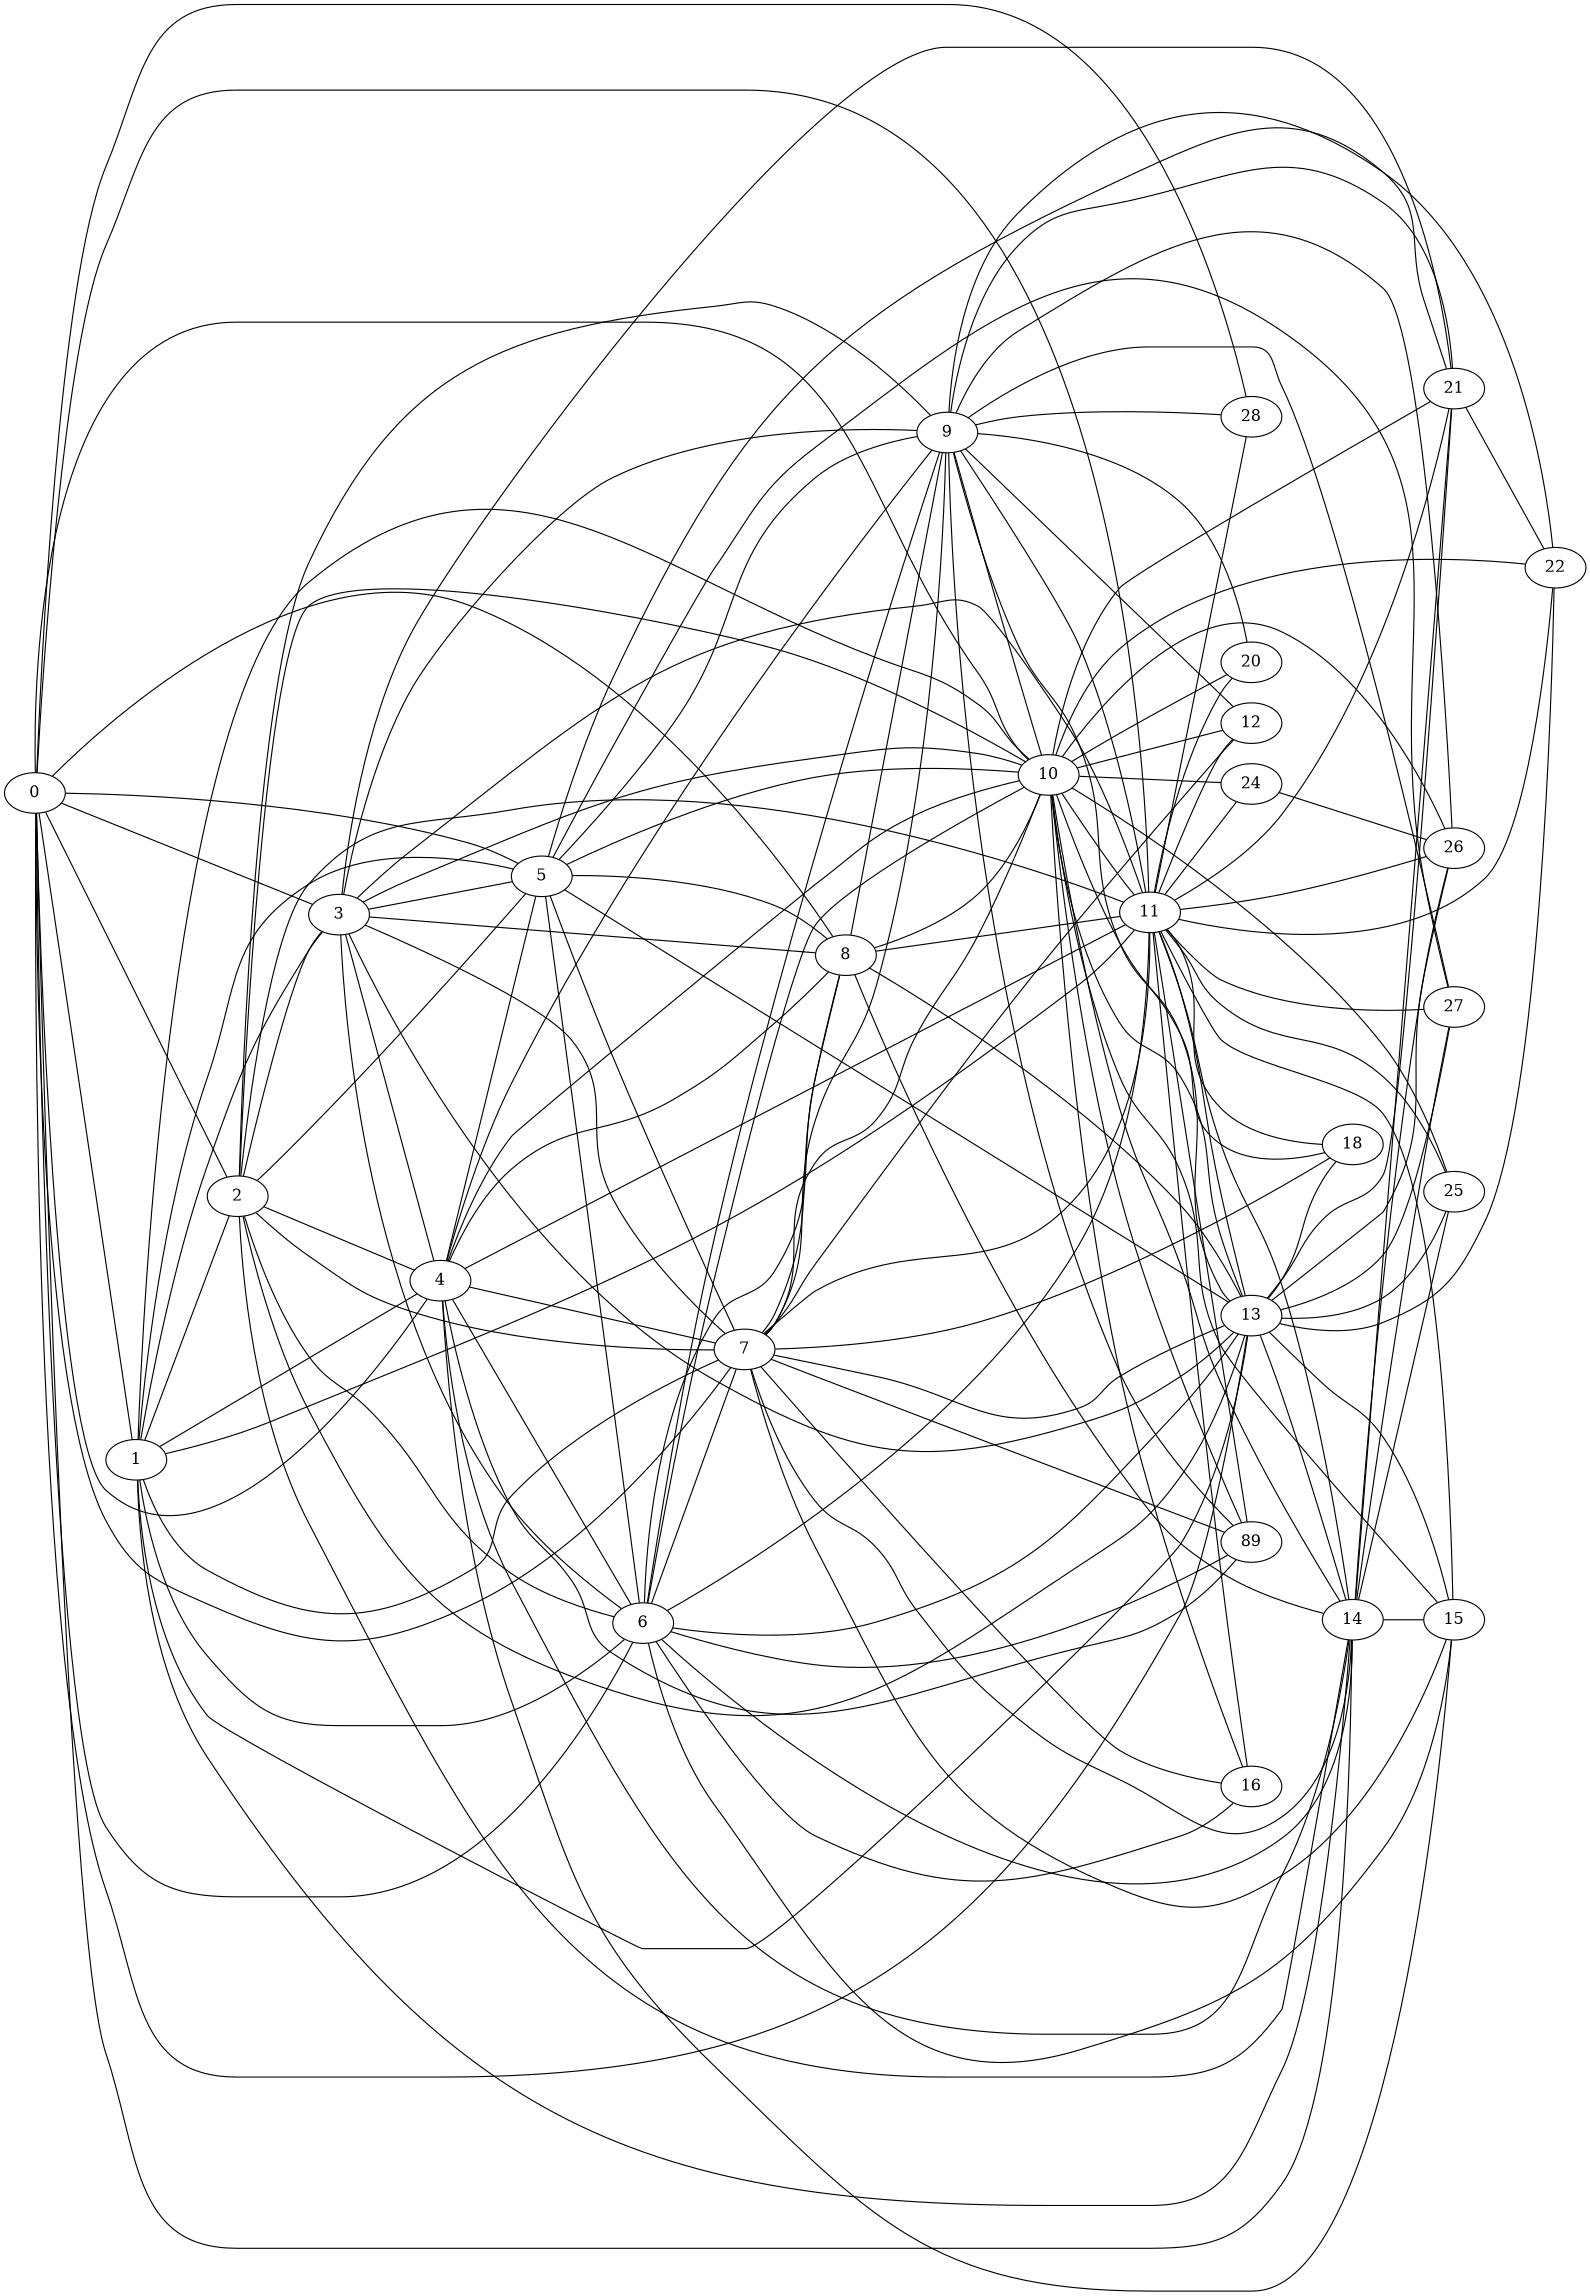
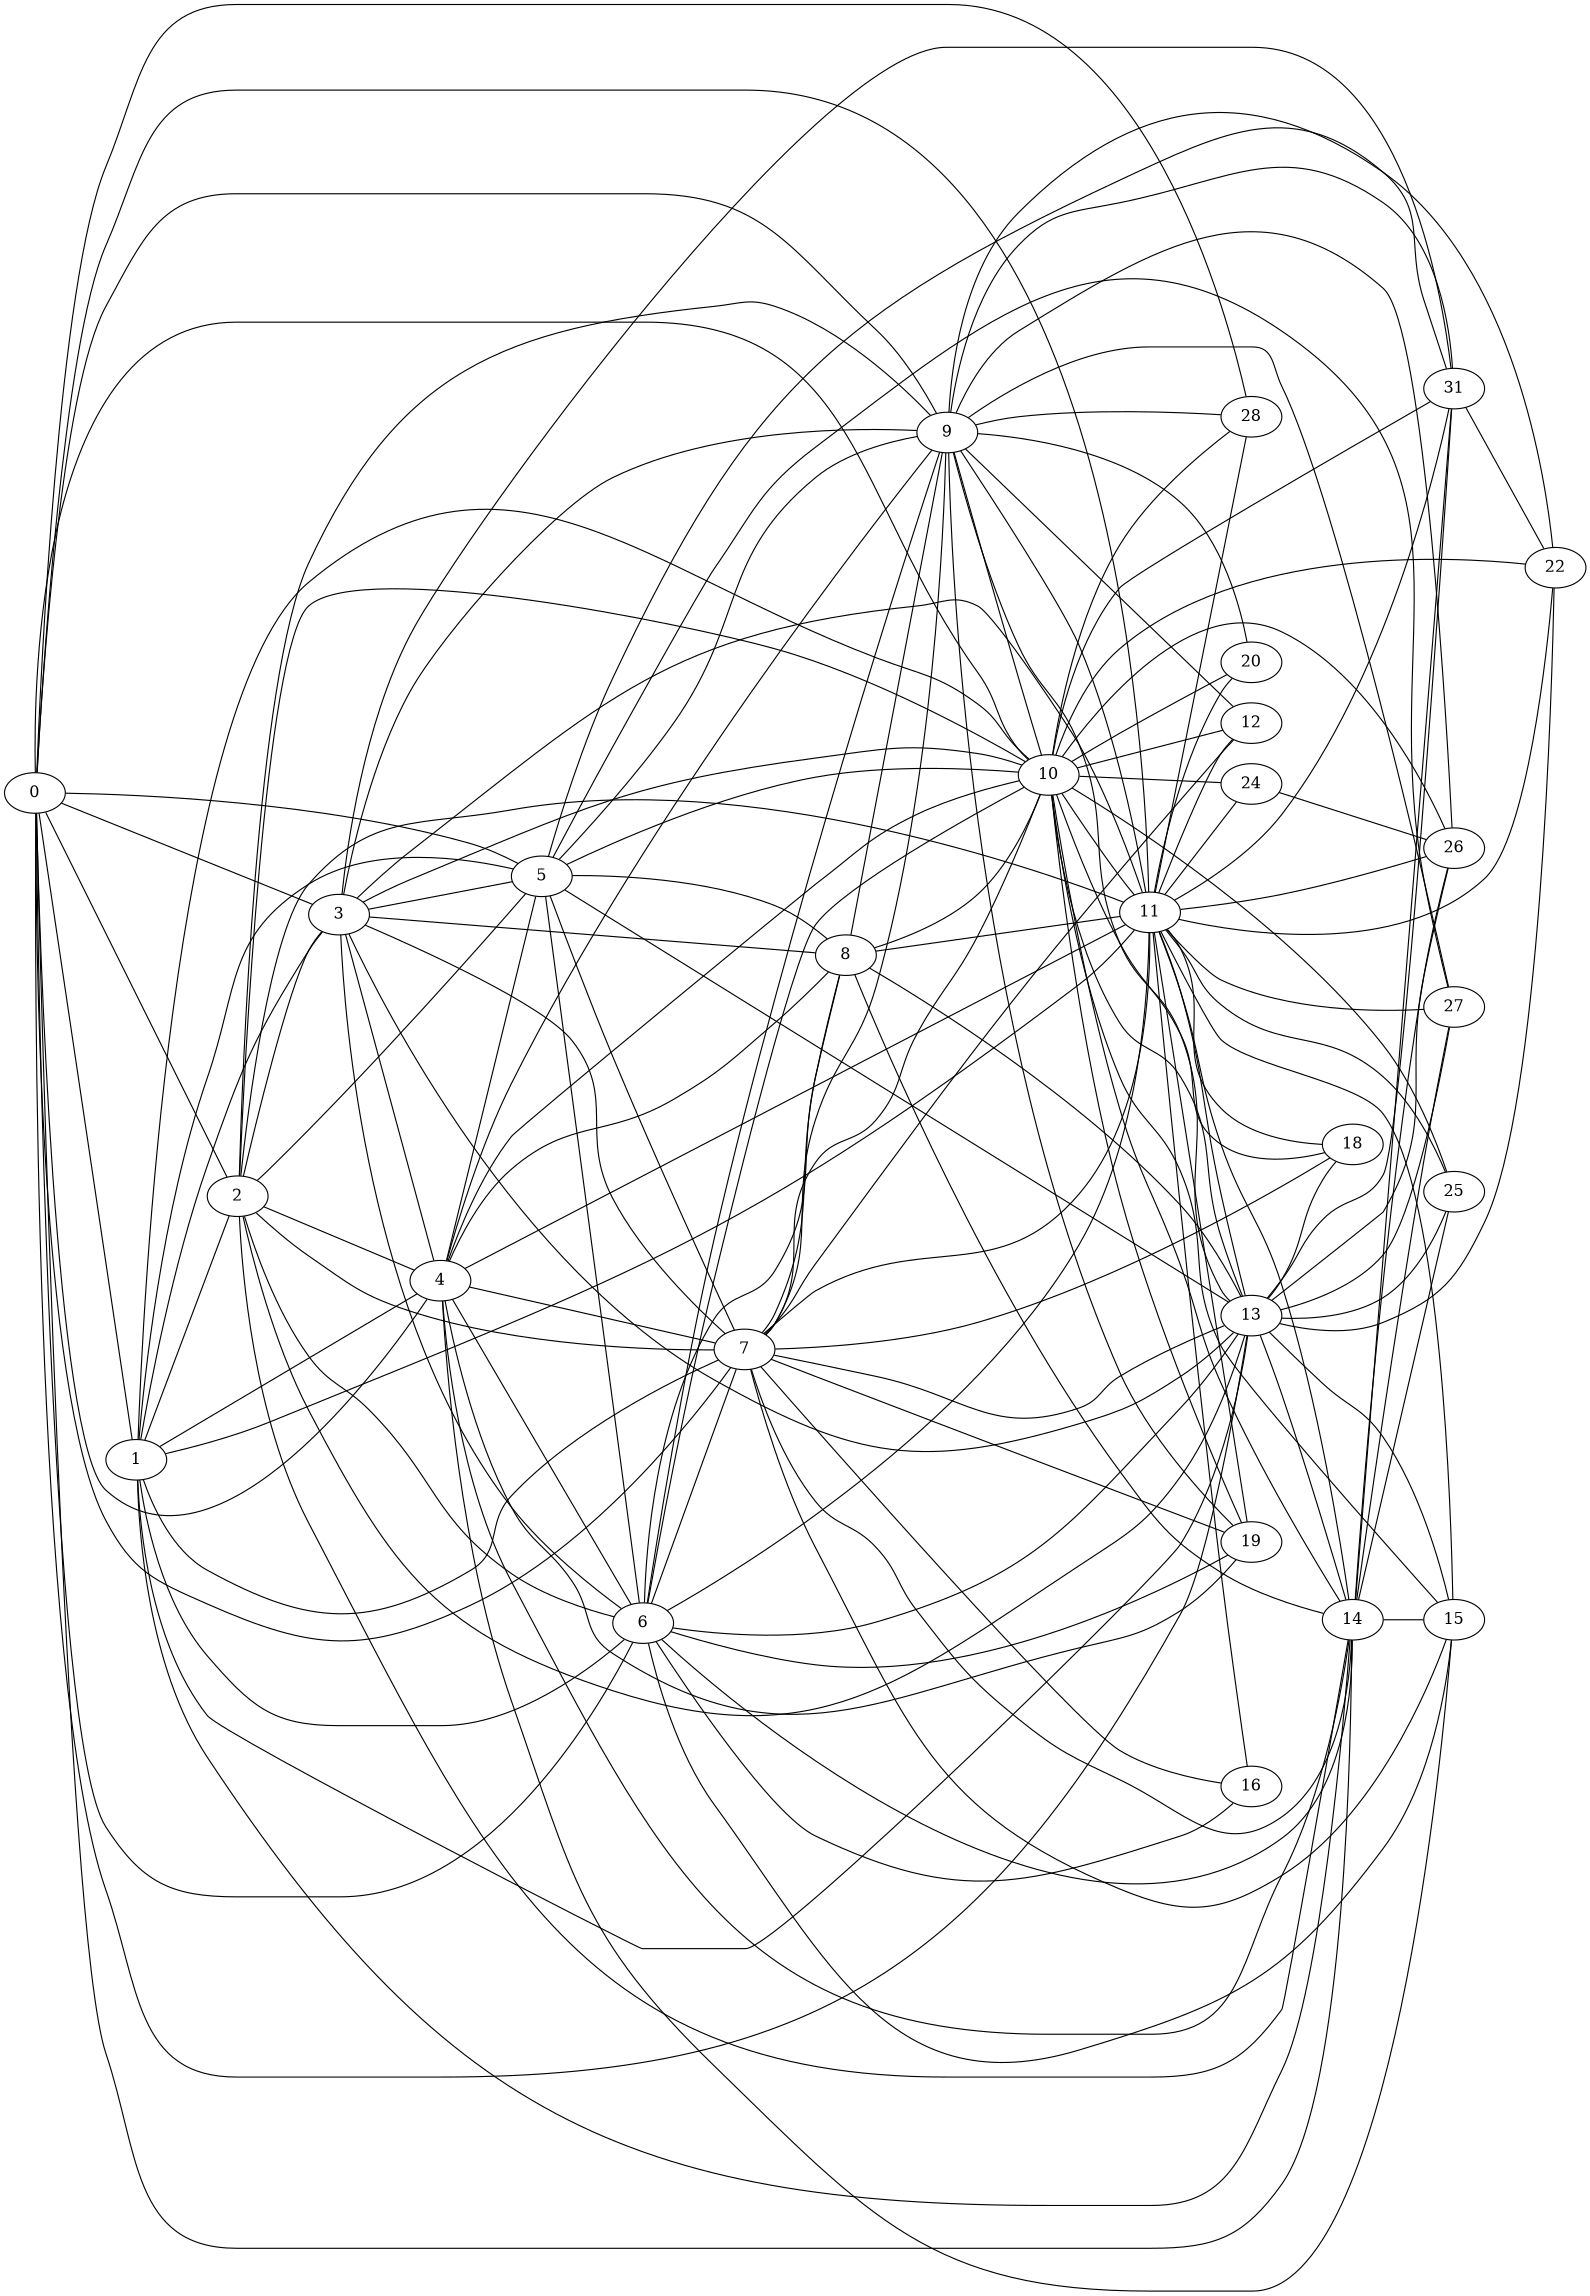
(1454, 389) -> (1454, 389)
(481, 611) -> (303, 194)
(1104, 1290) -> (1105, 572)
(1251, 1542) -> (1251, 1542)
